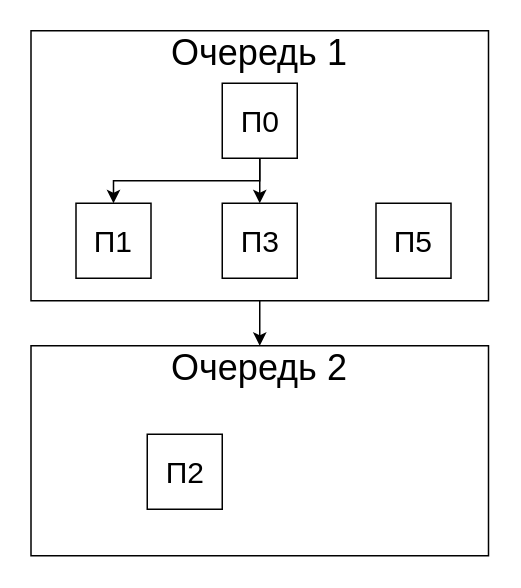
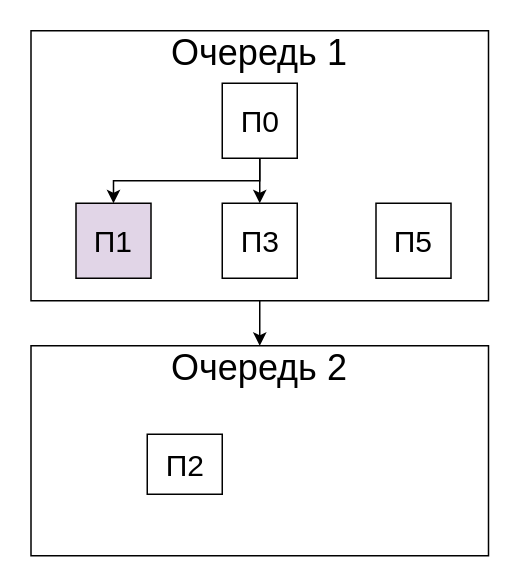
(113, 241) -> (113, 241)
(185, 472) -> (185, 464)
